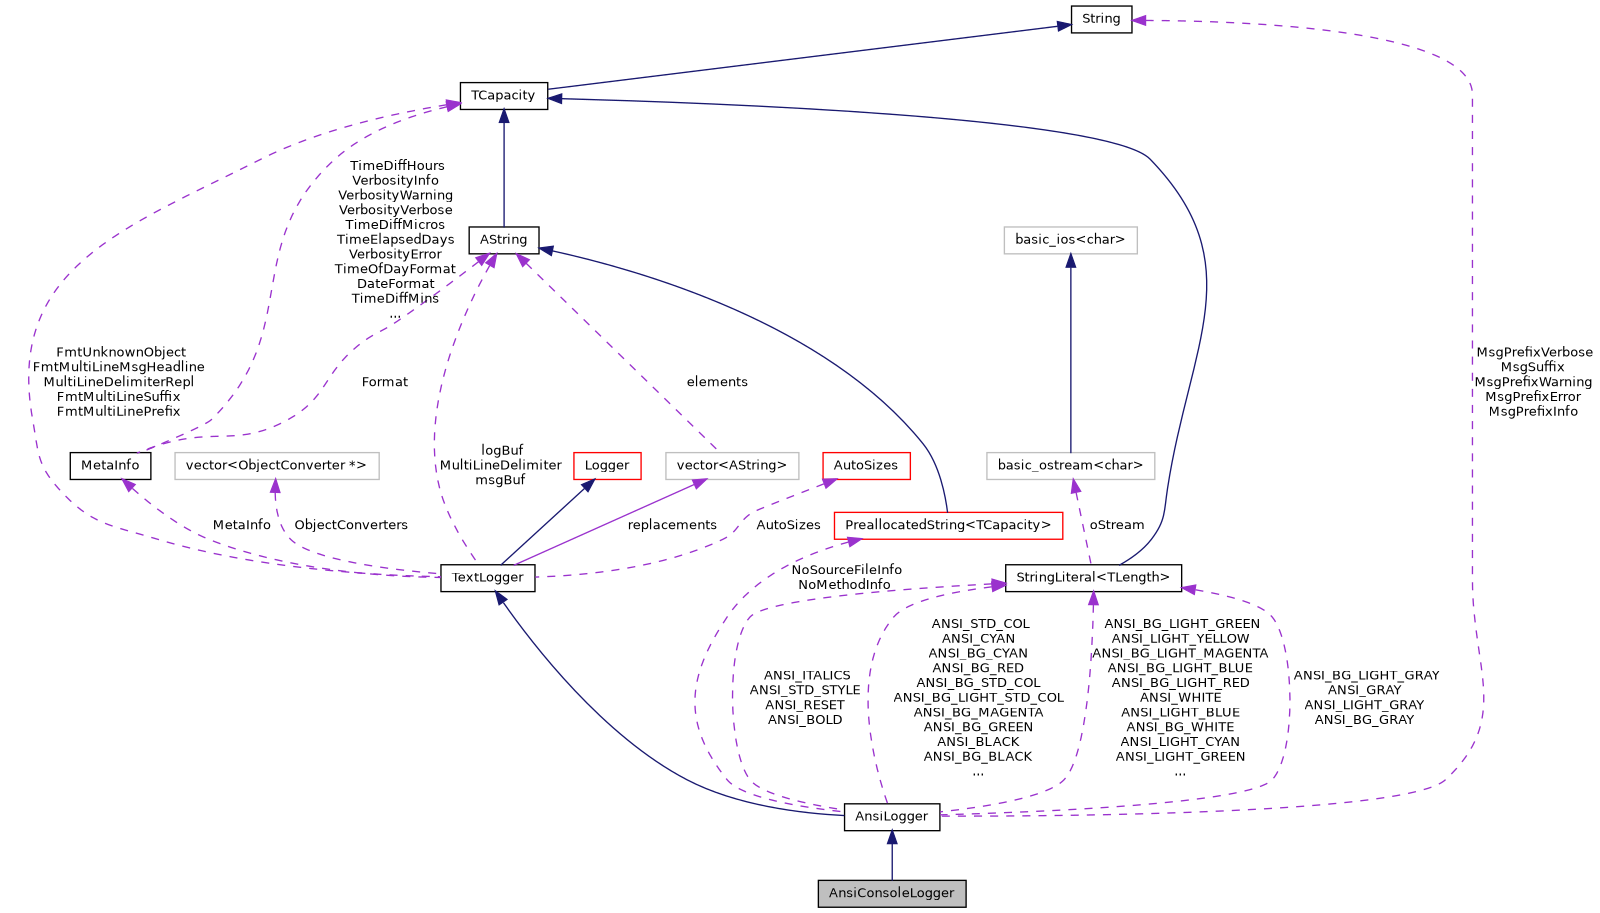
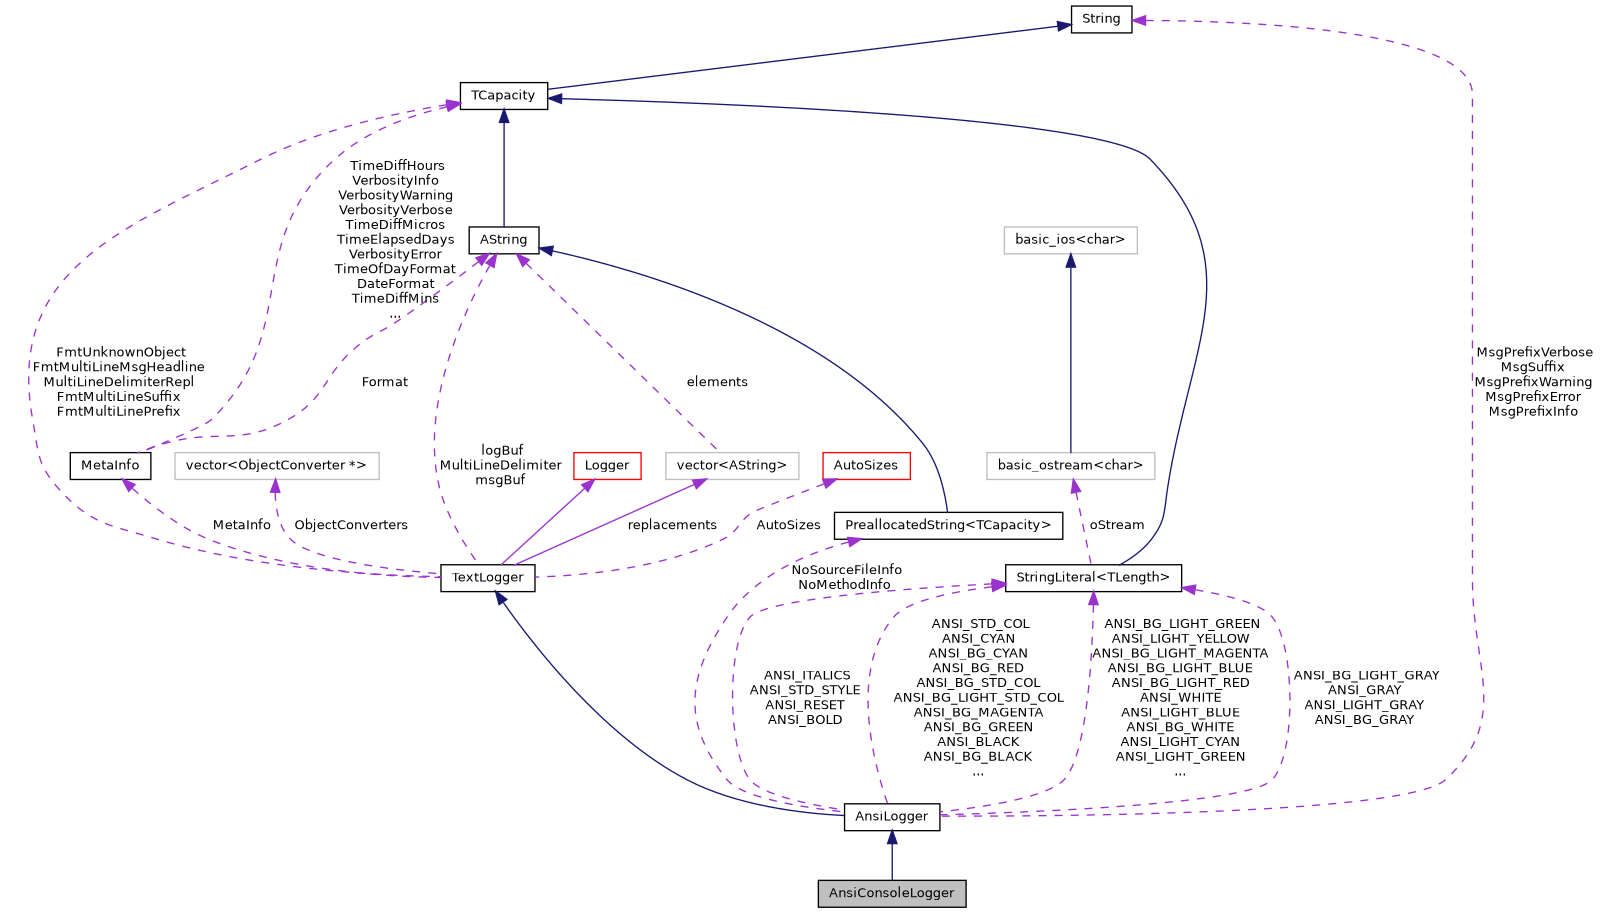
(949, 526) -> (949, 526)
(543, 527) -> (543, 527)
